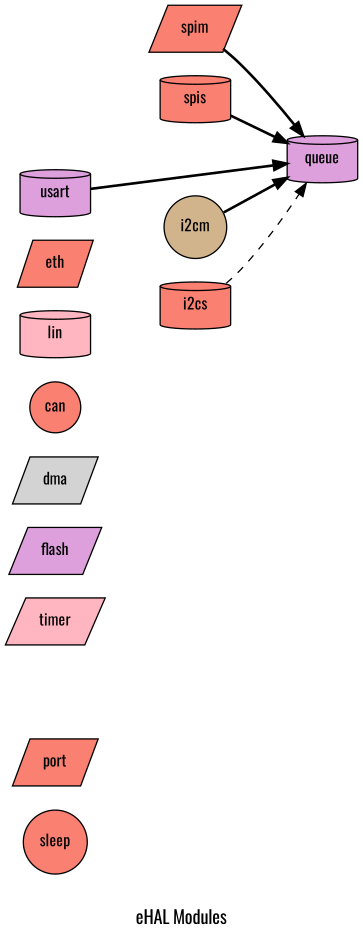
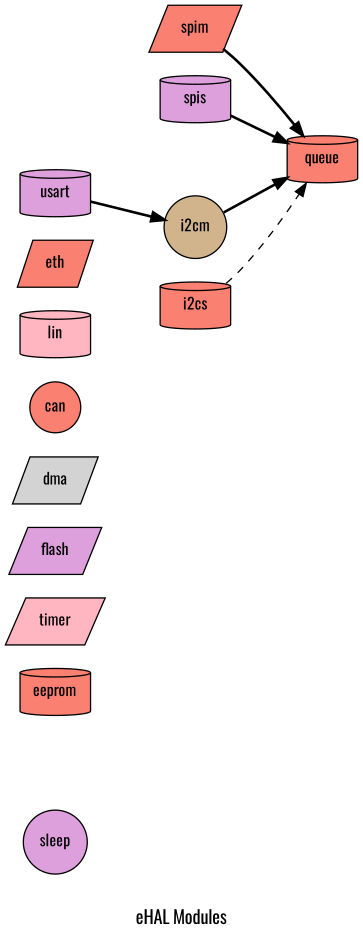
(195, 99) -> (195, 99)
(322, 159) -> (322, 159)
(182, 177) -> (121, 209)
none -> (55, 692)
(55, 762) -> none
(55, 842) -> (55, 842)
